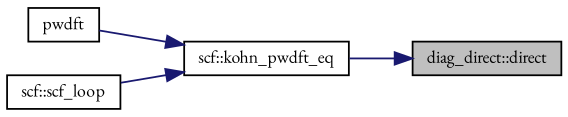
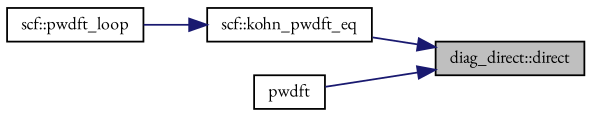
(133, 36) -> (371, 80)
(64, 92) -> (75, 25)
